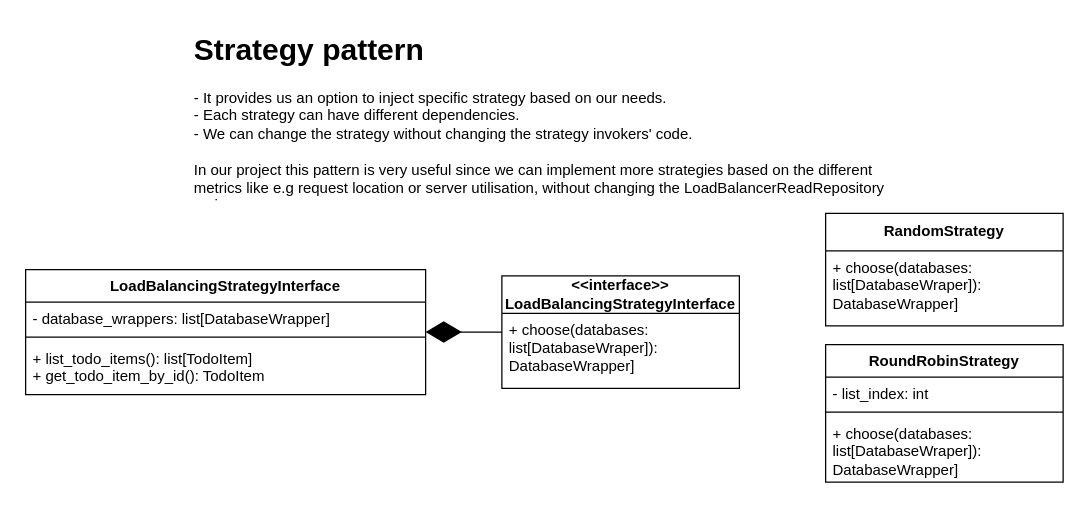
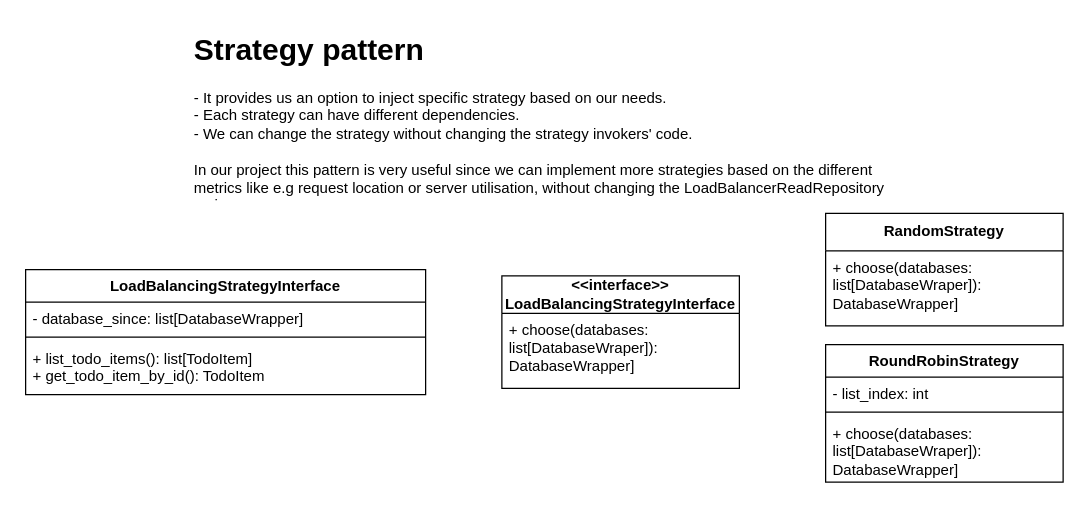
(200, 320) -> (185, 320)
(482, 332) -> none
